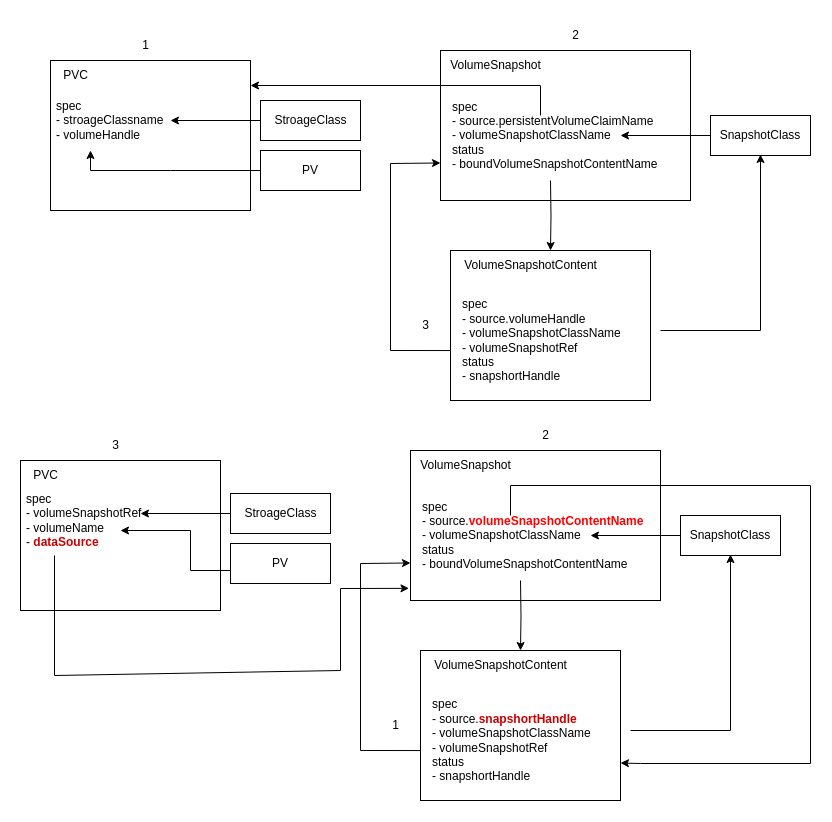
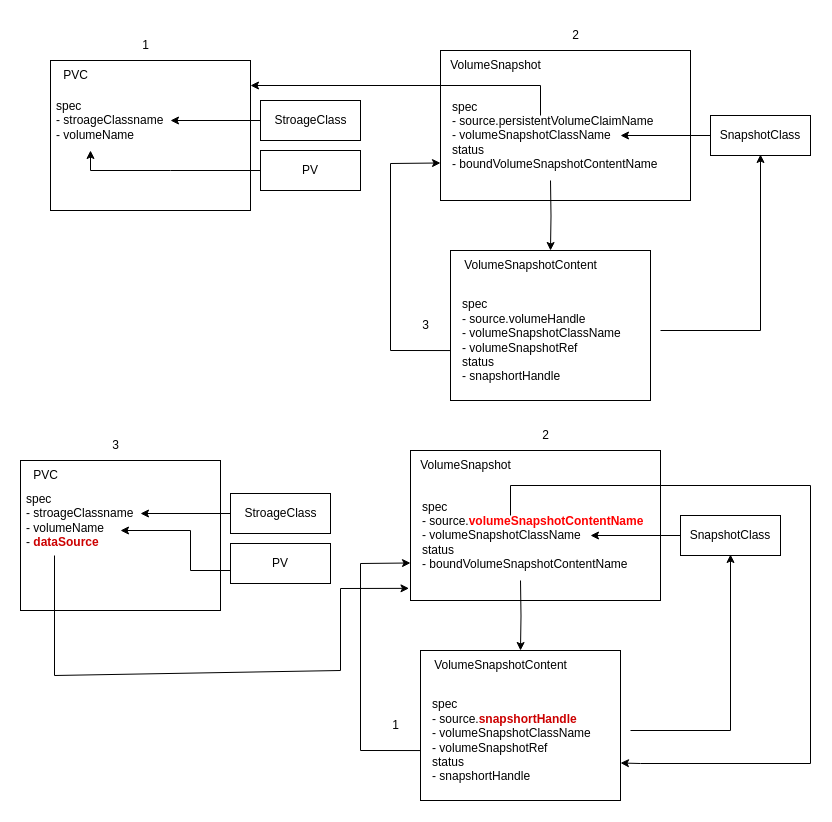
(114, 121) -> (114, 121)
(87, 521) -> (84, 521)
